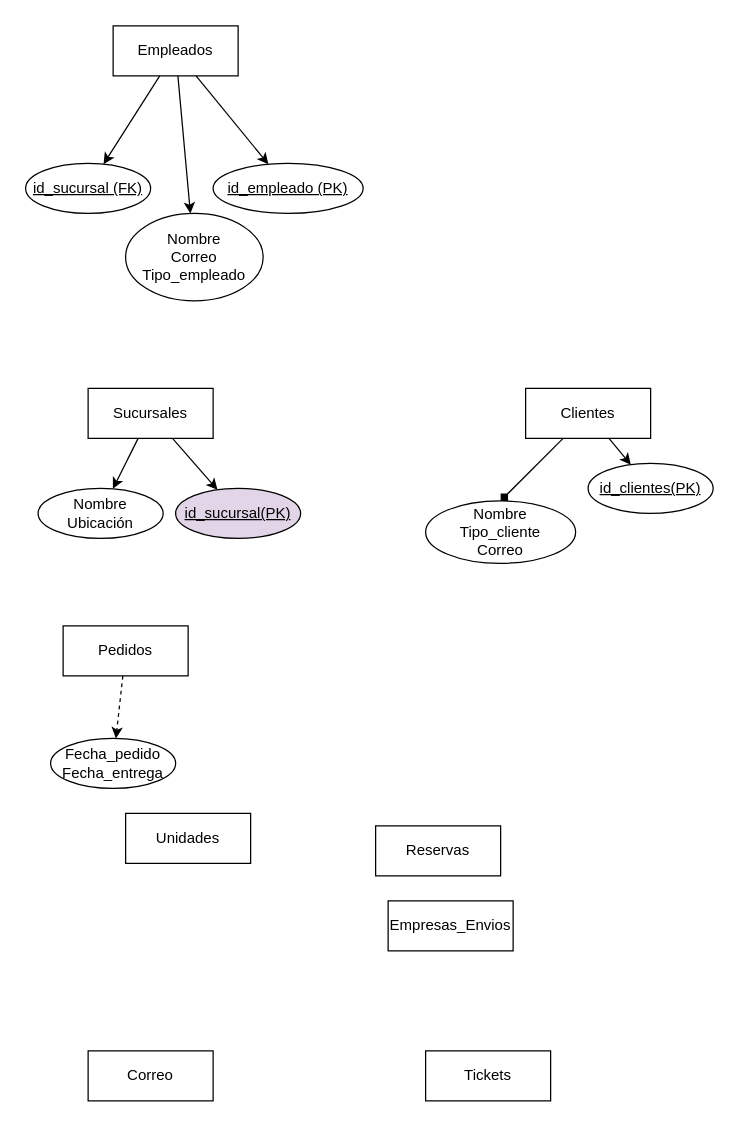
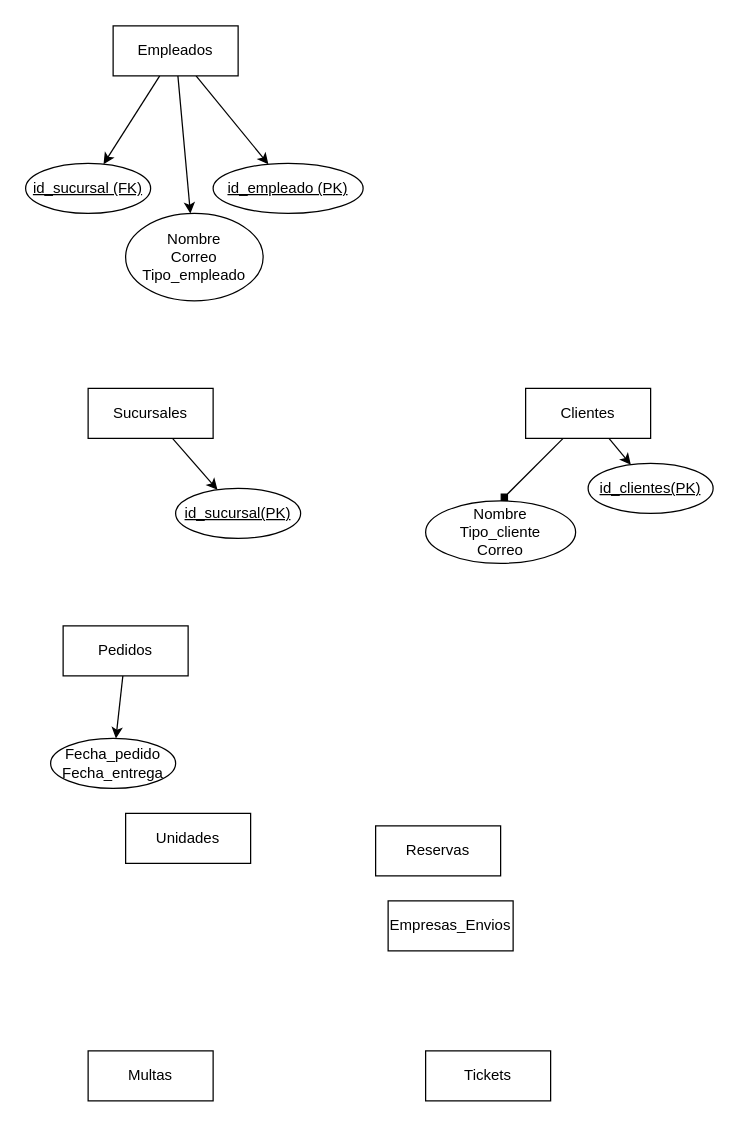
(127, 460) -> none
(101, 513) -> none
(238, 513) -> (238, 513)
(120, 703) -> (120, 703)
(151, 1076) -> (151, 1076)
